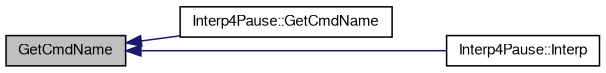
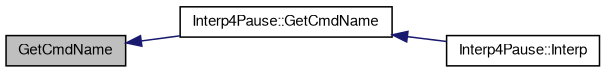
(294, 51) -> (427, 39)
